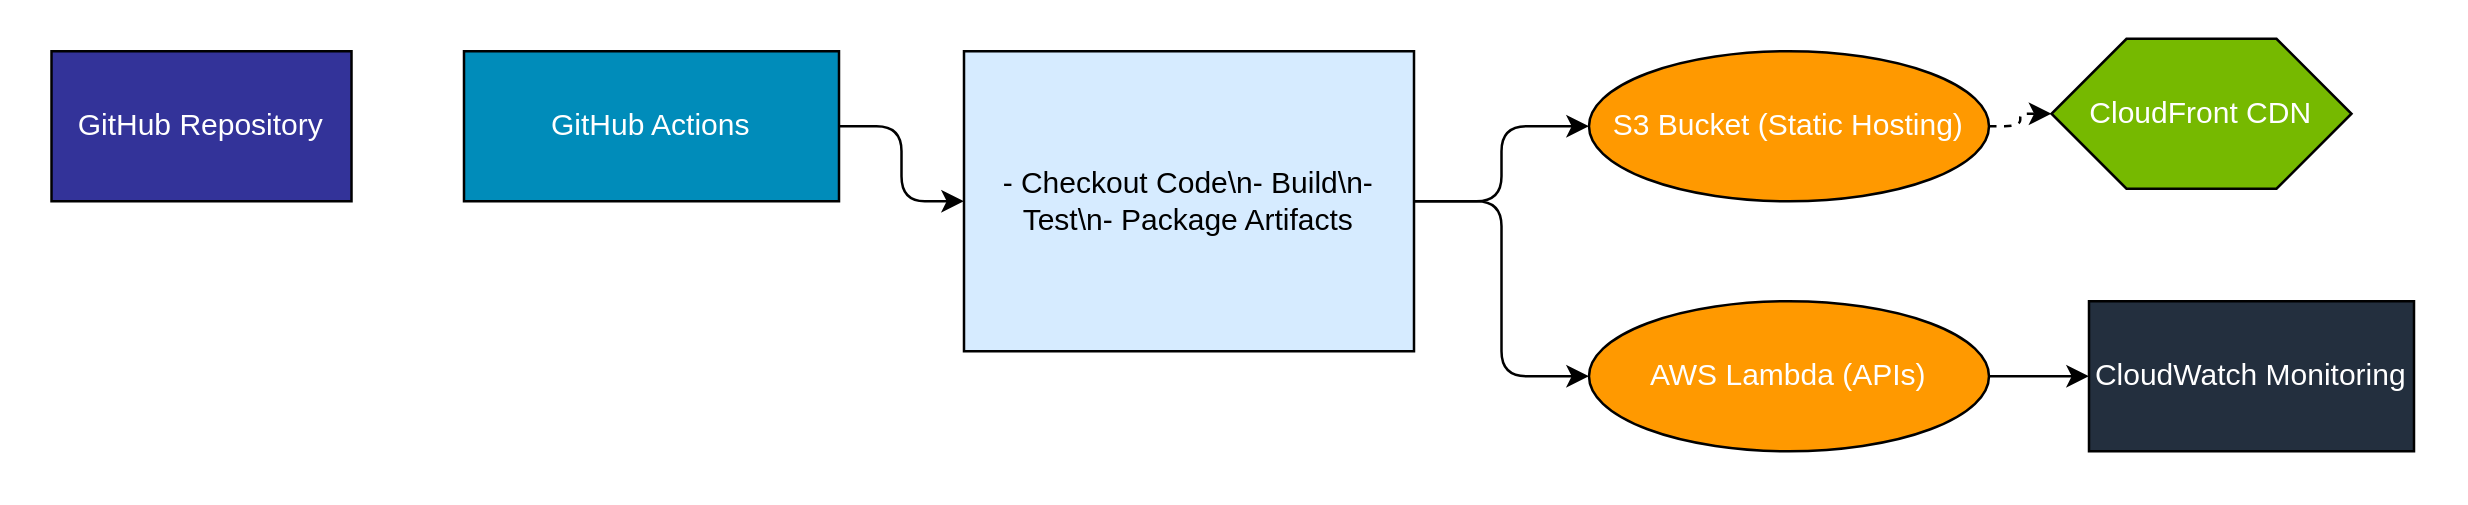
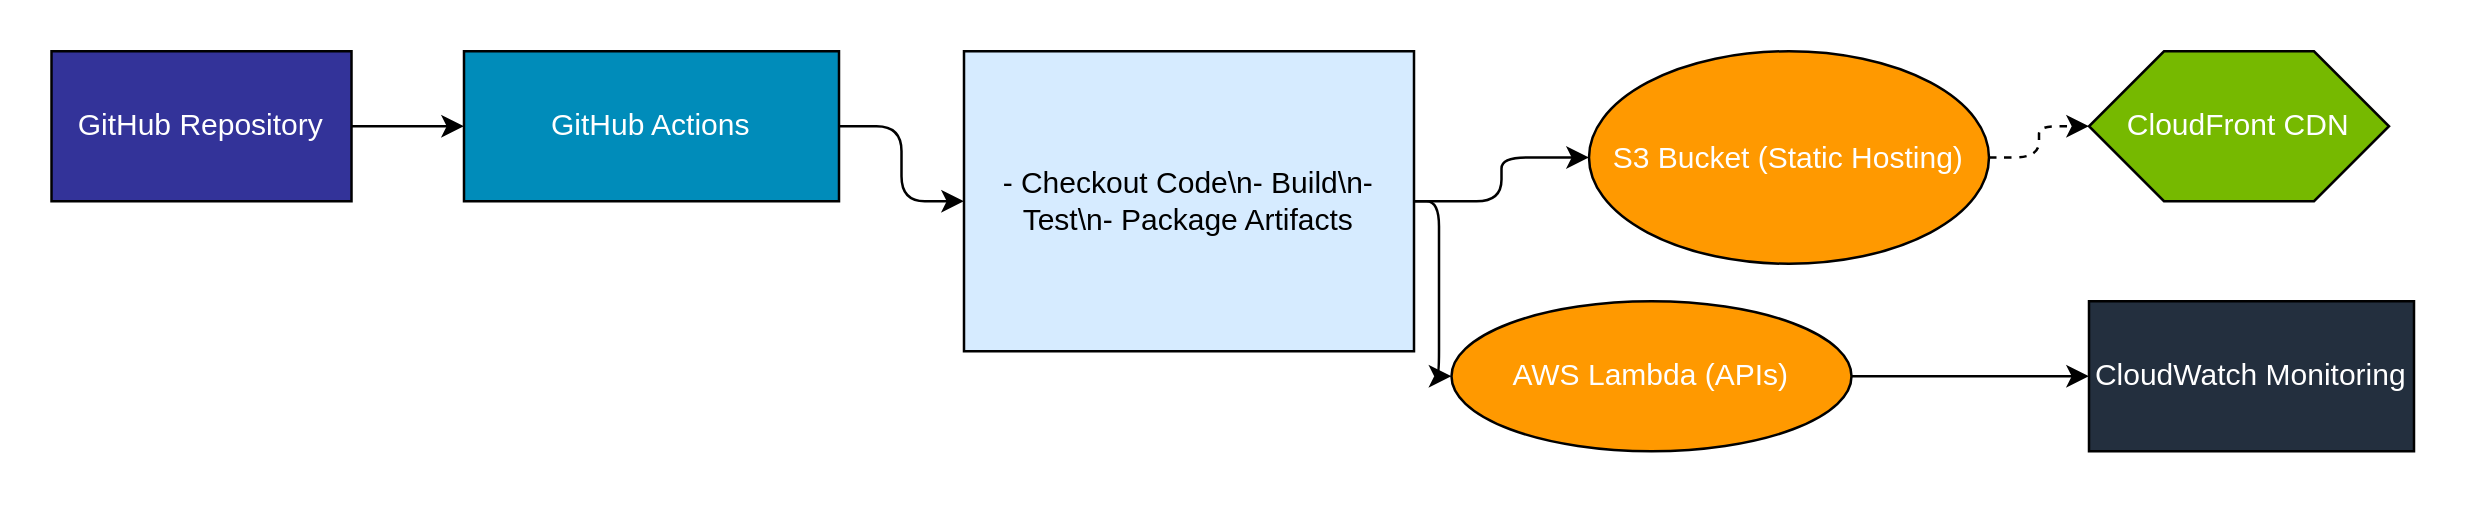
(2201, 114) -> (2239, 126)
none -> (400, 126)
(1789, 126) -> (1789, 158)
(1789, 376) -> (1651, 376)
